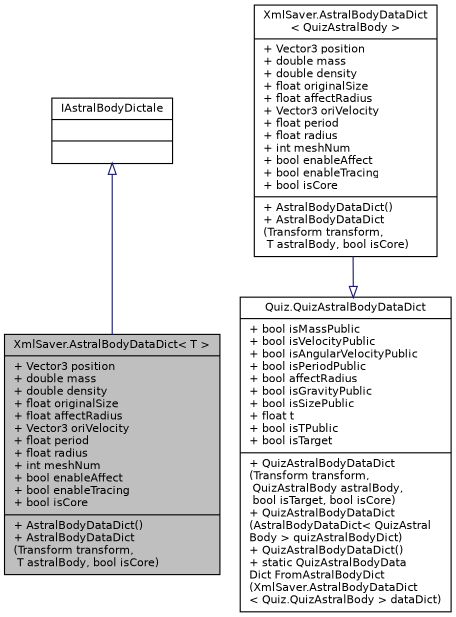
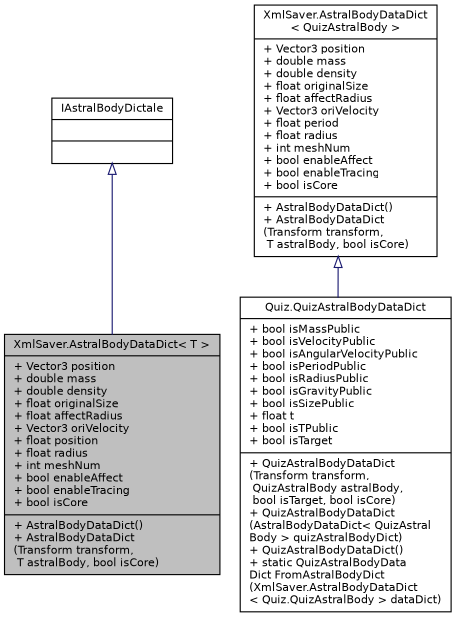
(353, 271) -> (338, 283)
(304, 379) -> (309, 379)
(51, 441) -> (56, 441)
